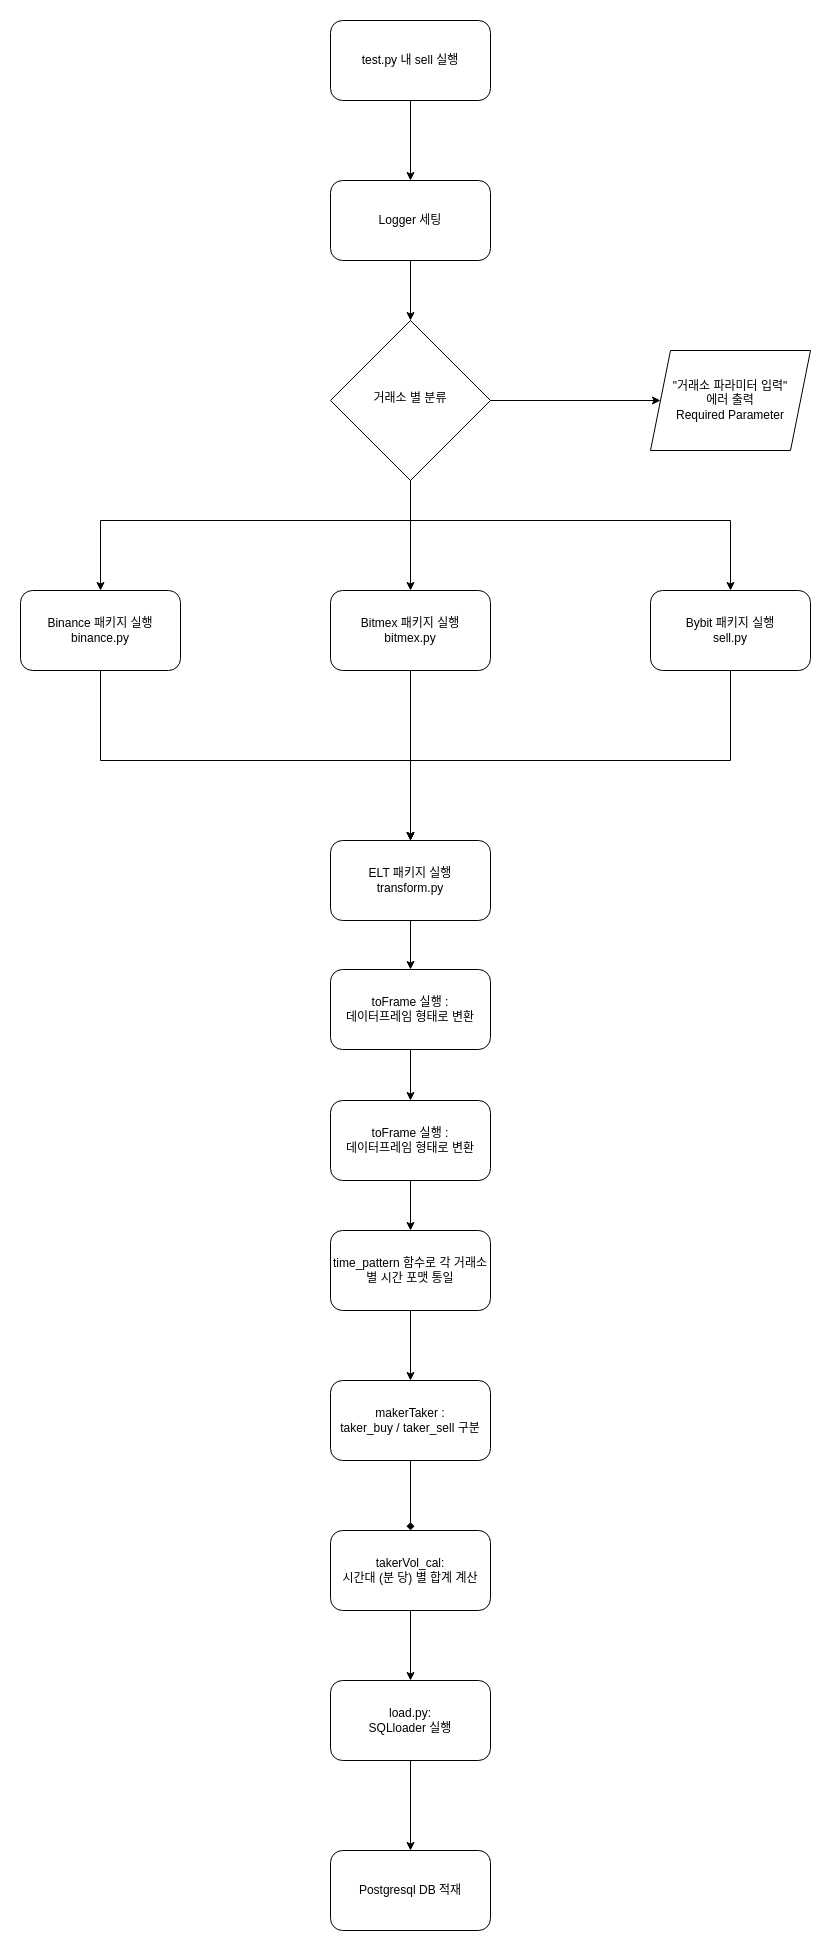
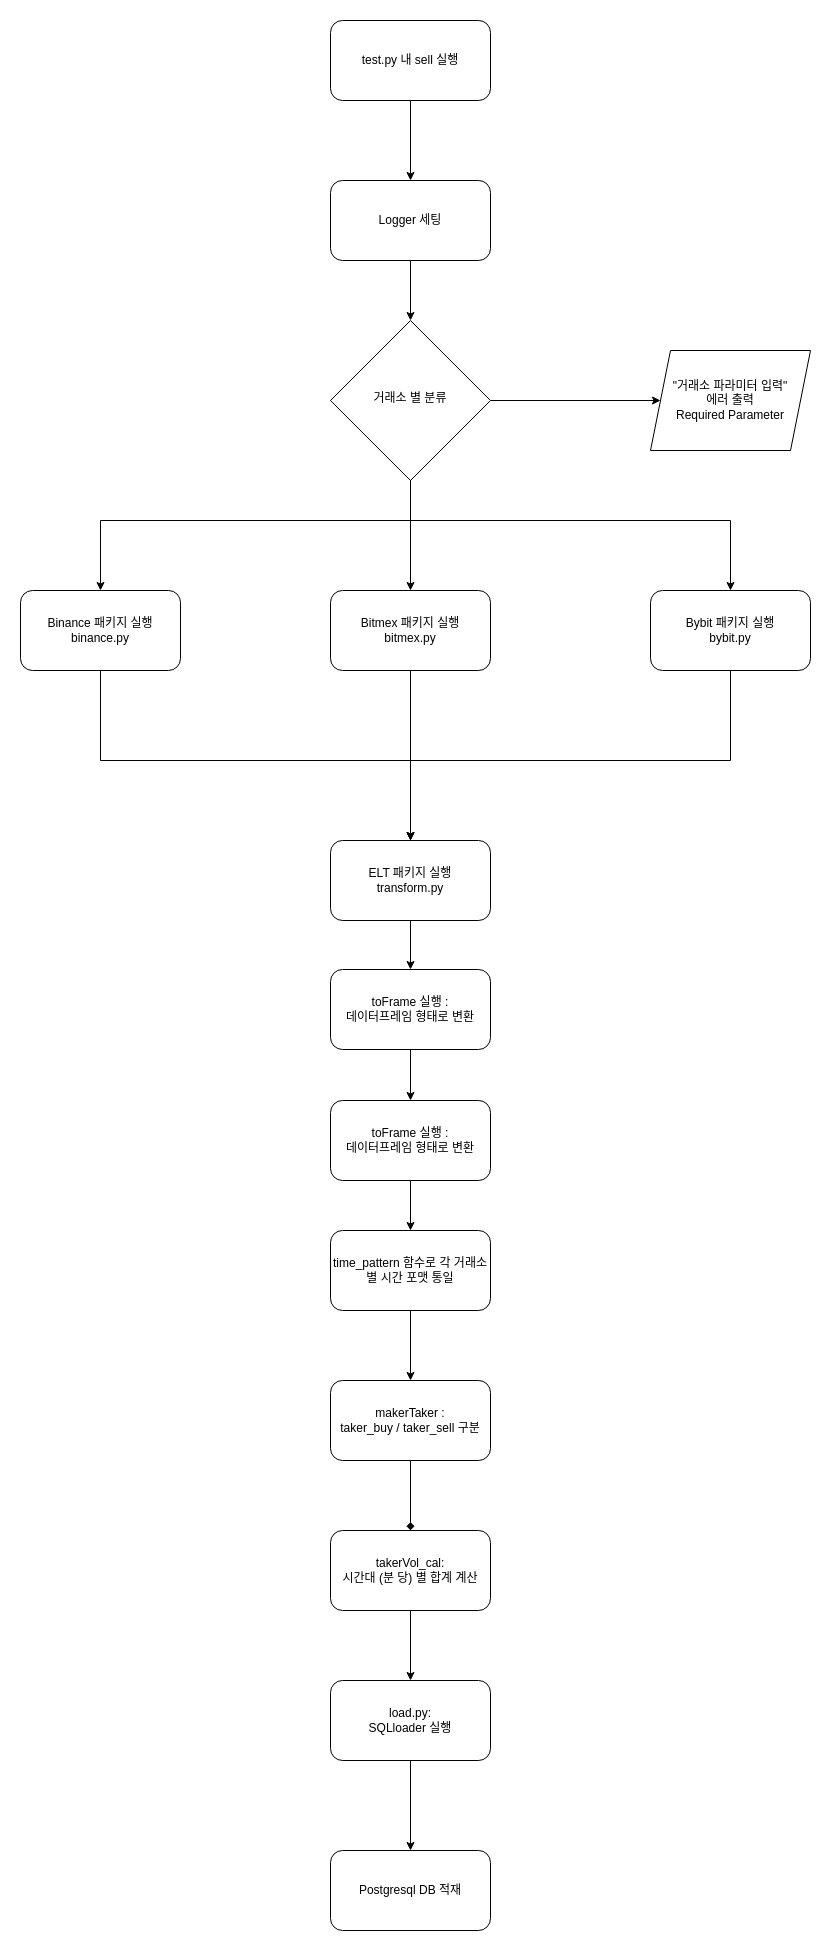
(731, 631) -> (731, 631)
